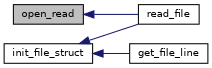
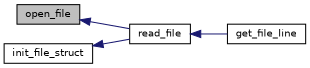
(48, 14) -> (48, 14)
(116, 54) -> (214, 34)
